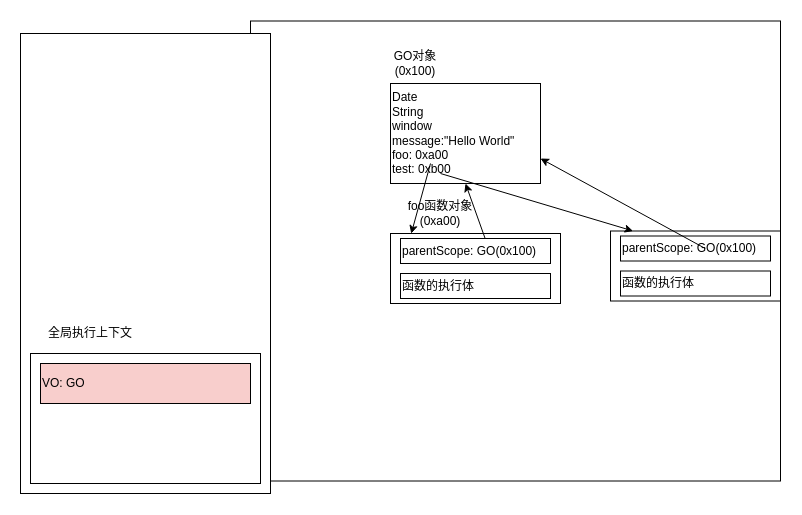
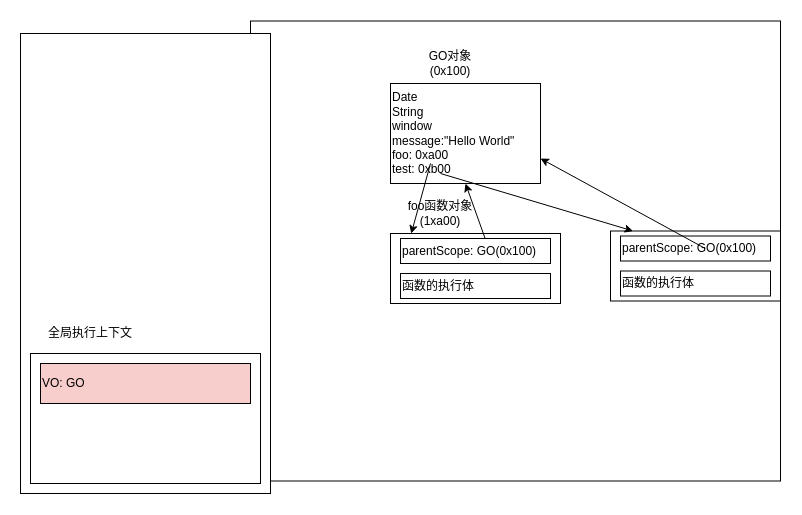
(416, 64) -> (451, 64)
(441, 214) -> (441, 214)
